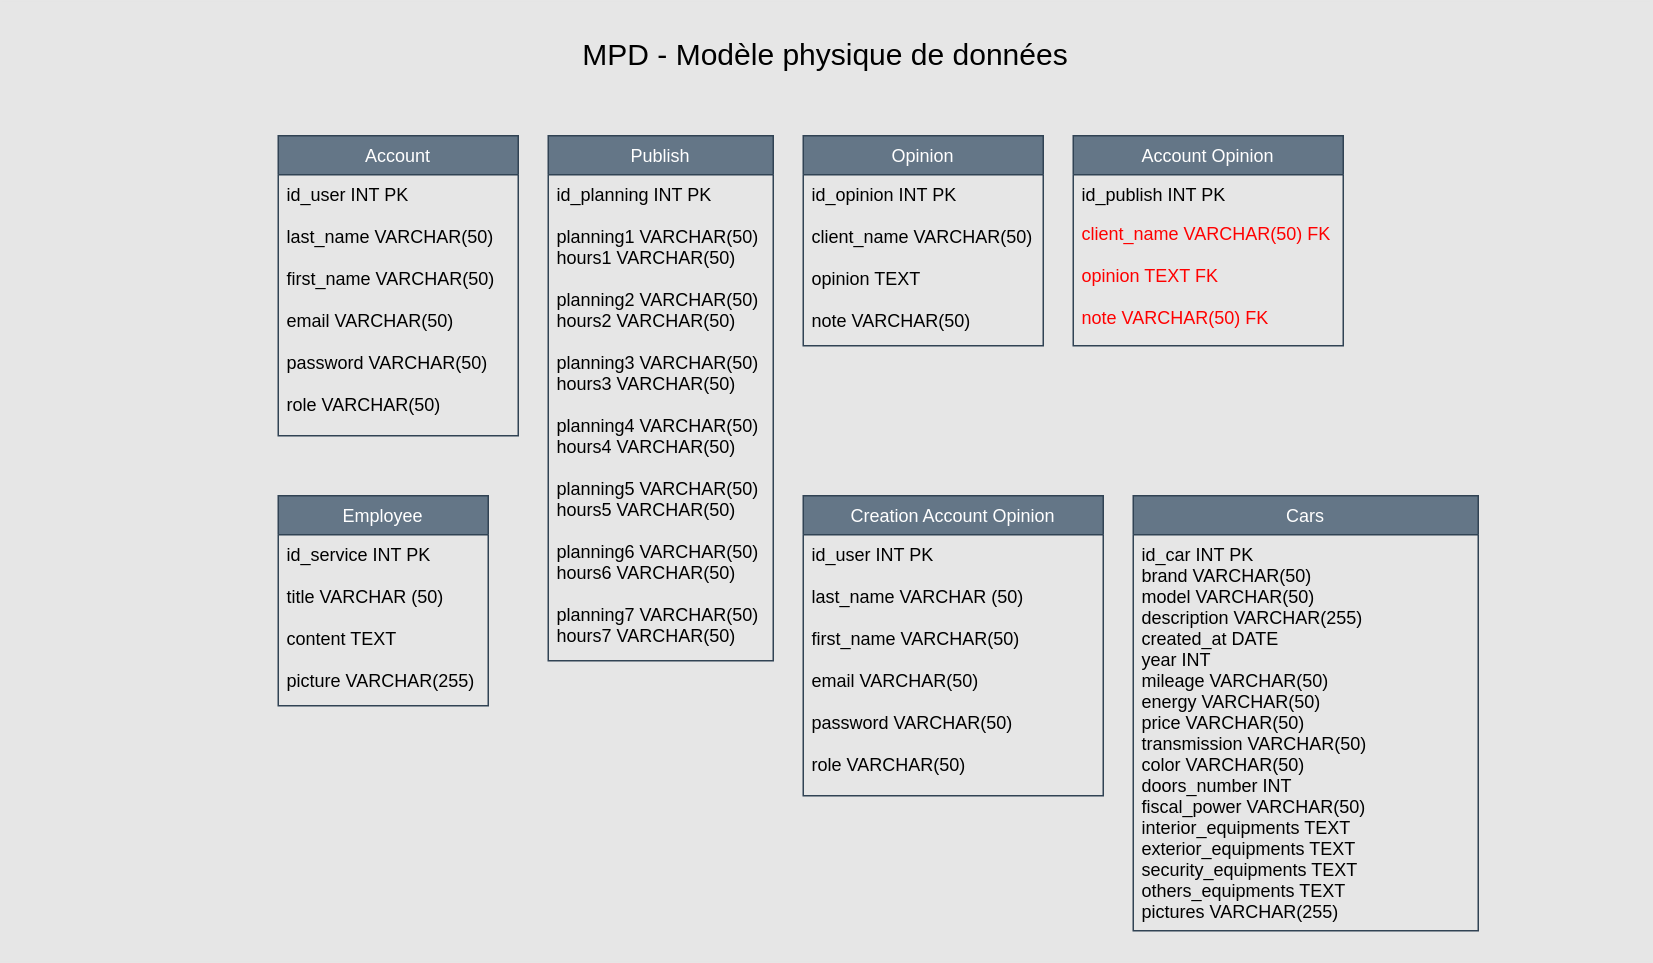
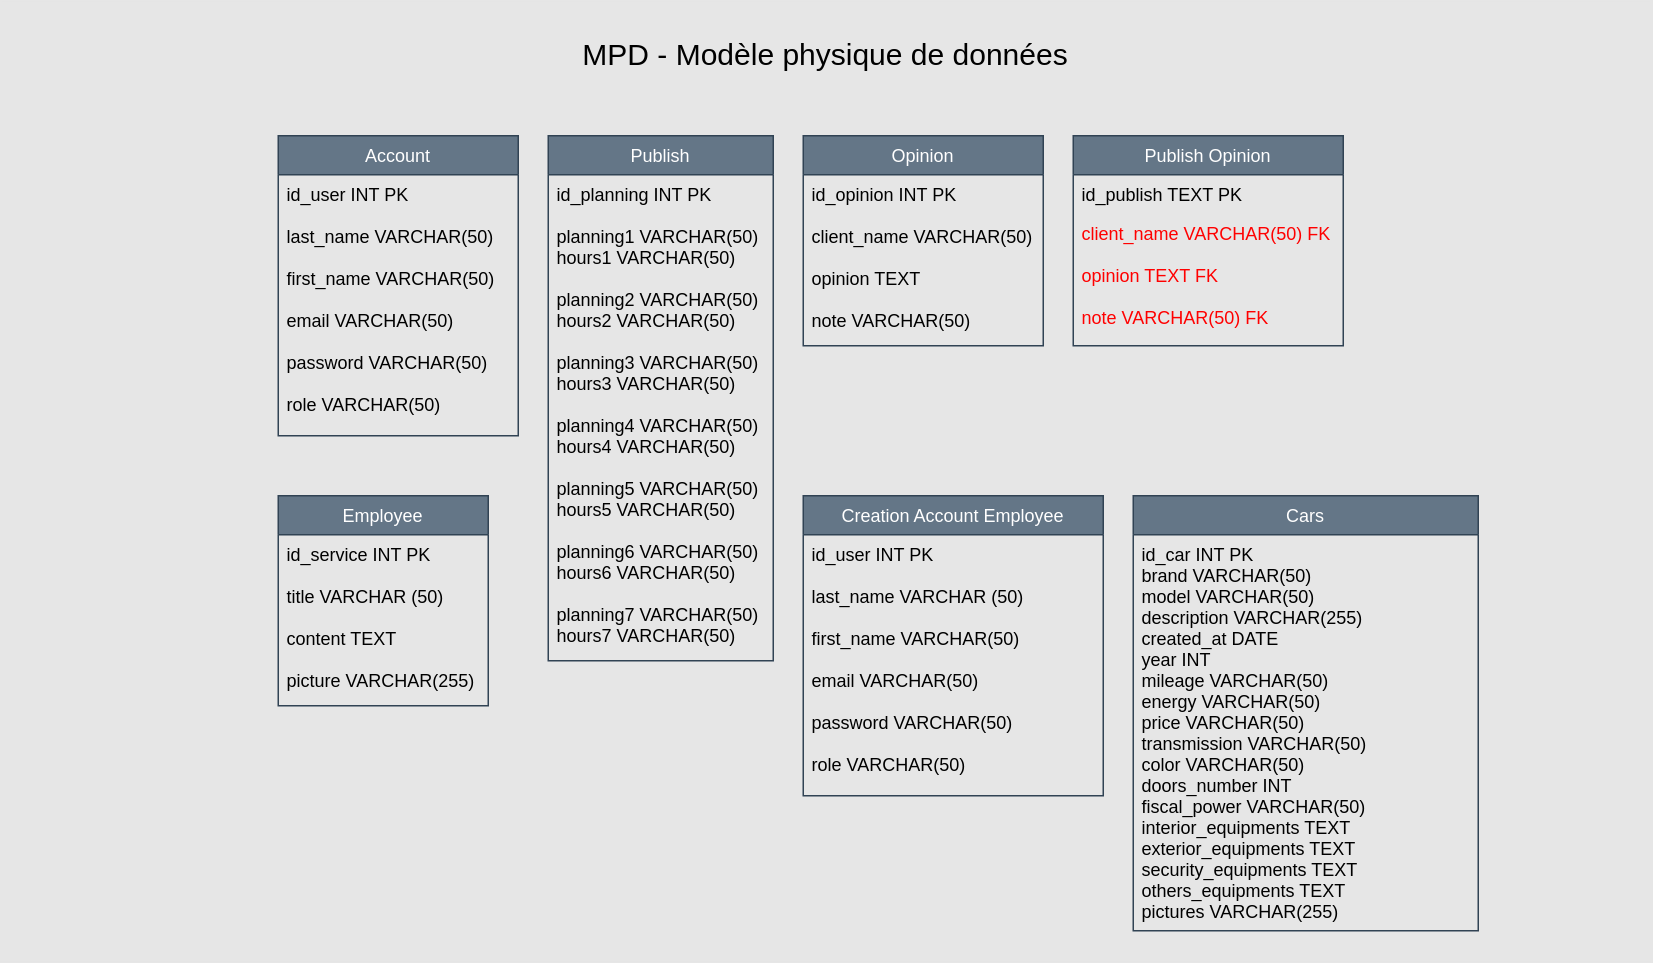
(1208, 156) -> (1208, 156)
(1155, 195) -> (1161, 195)
(953, 516) -> (953, 516)
